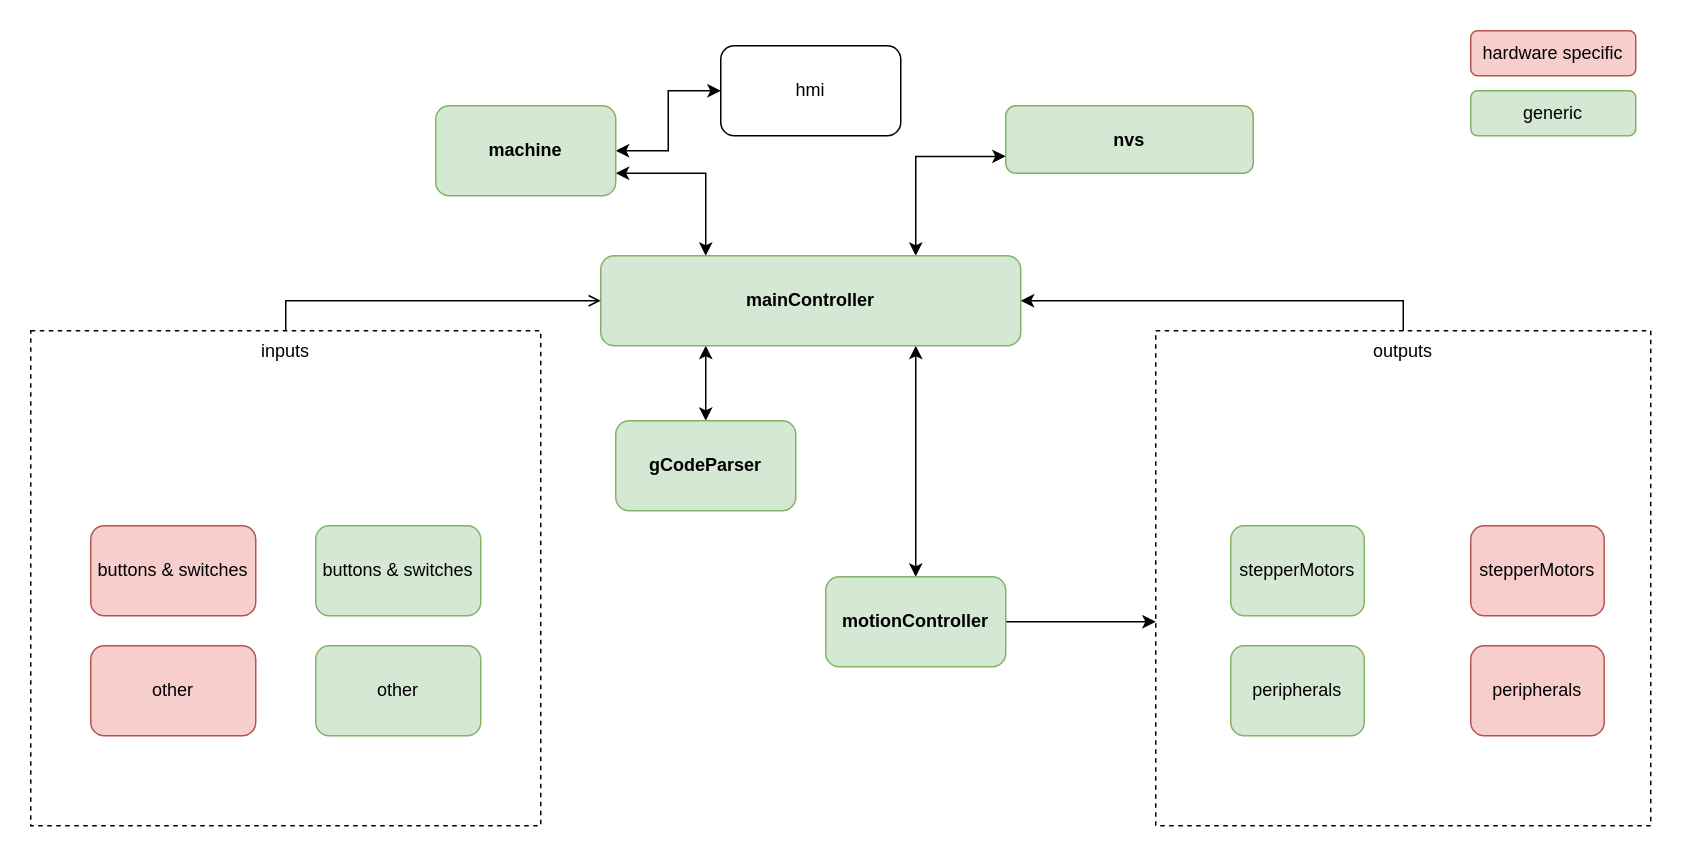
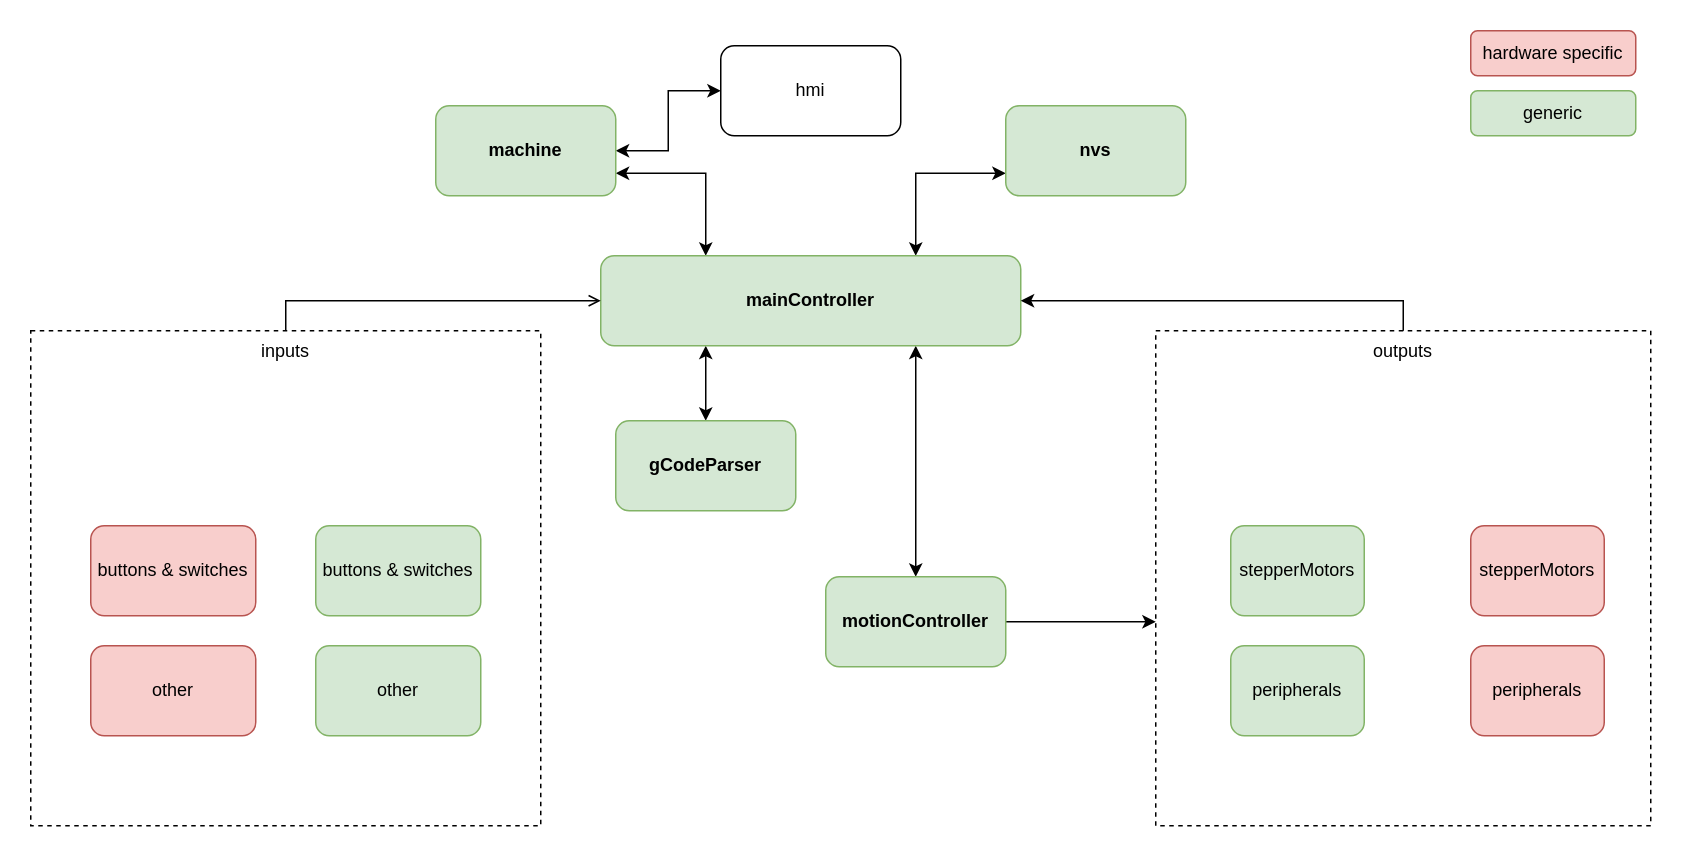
(1130, 140) -> (1096, 151)
